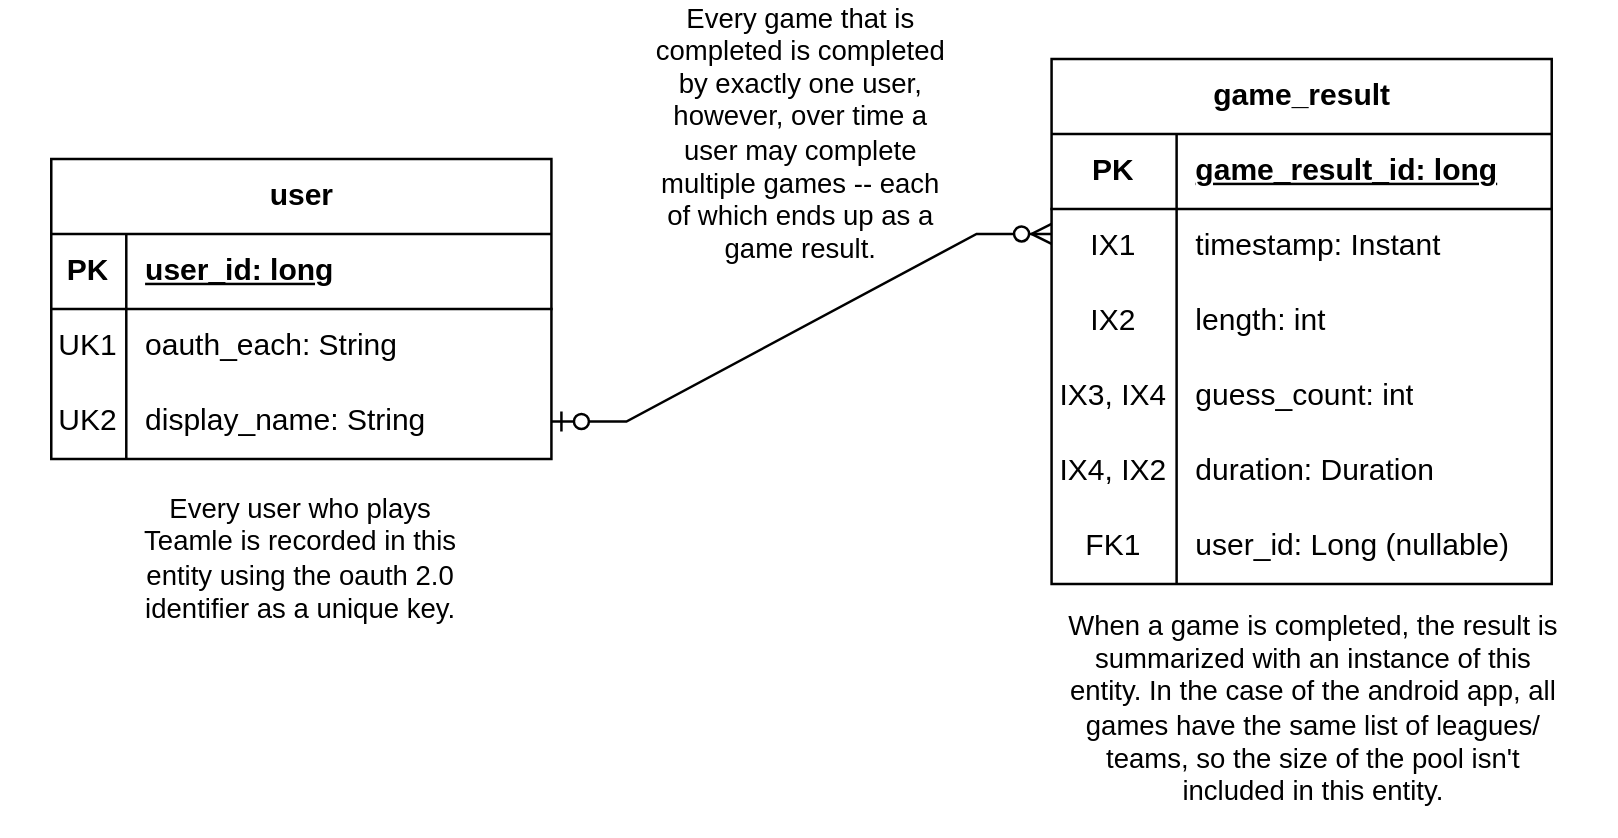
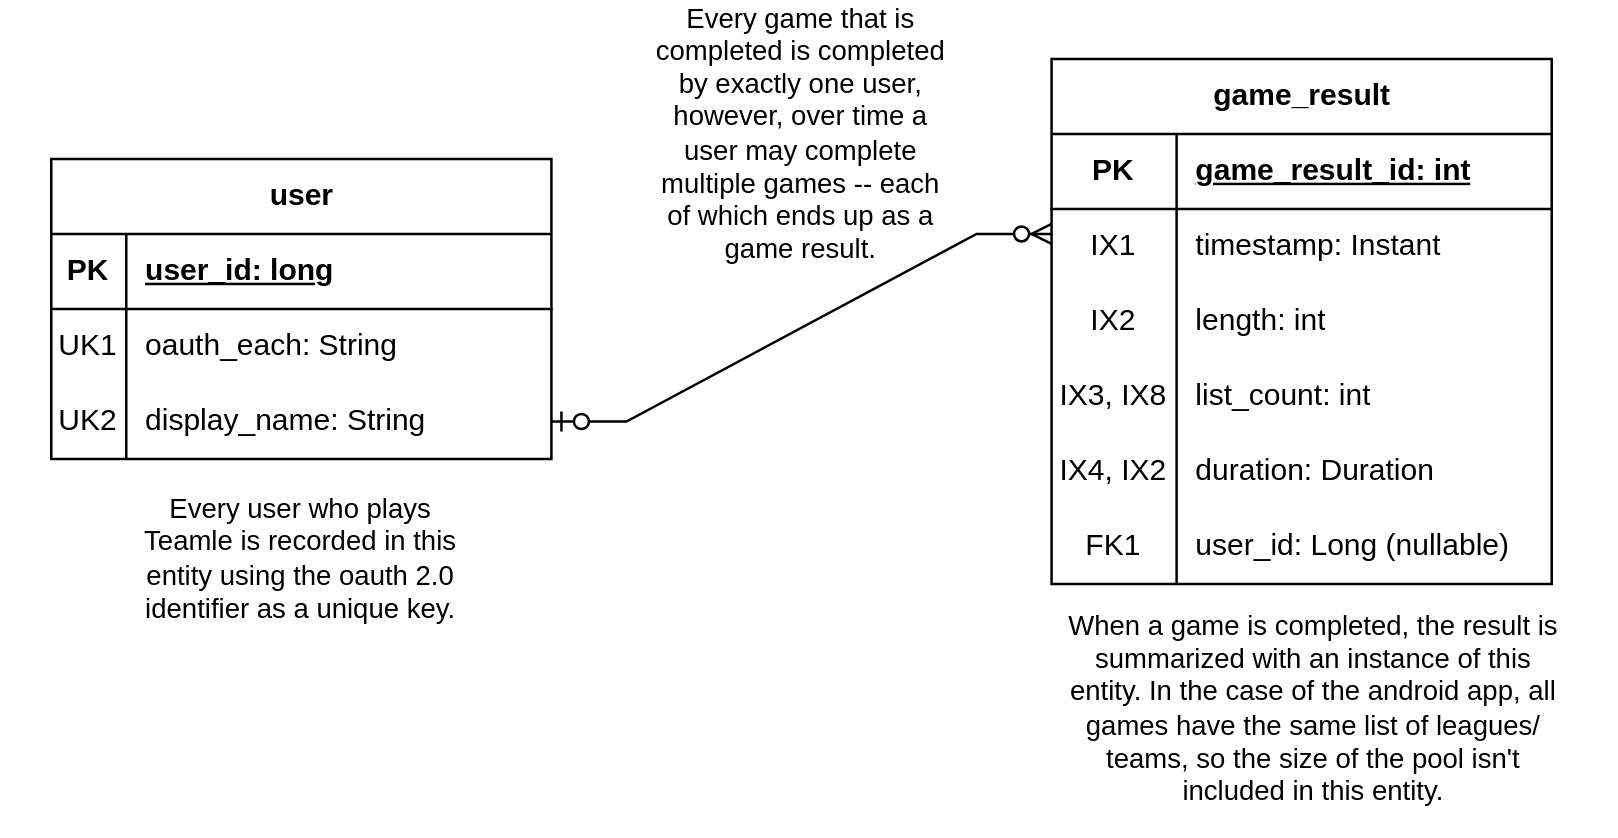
(1345, 171) -> (1336, 171)
(1114, 396) -> (1114, 396)
(1319, 396) -> (1303, 396)
